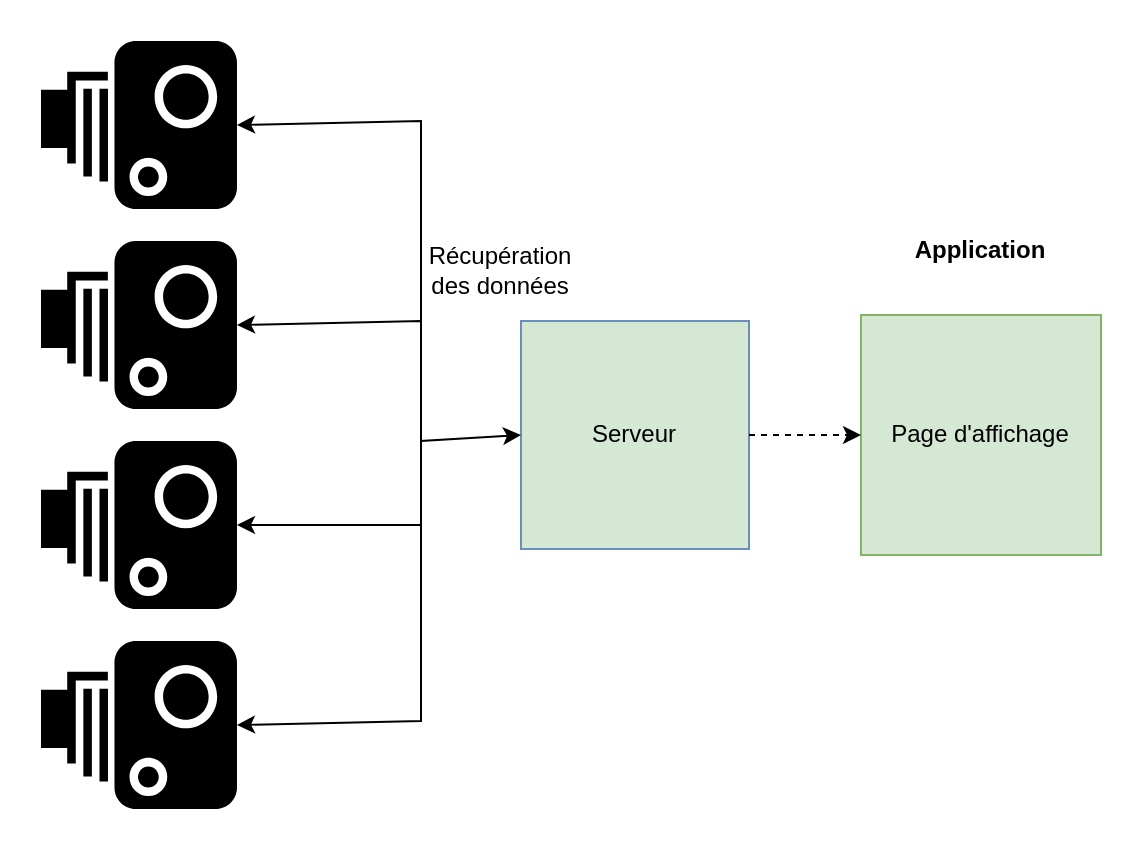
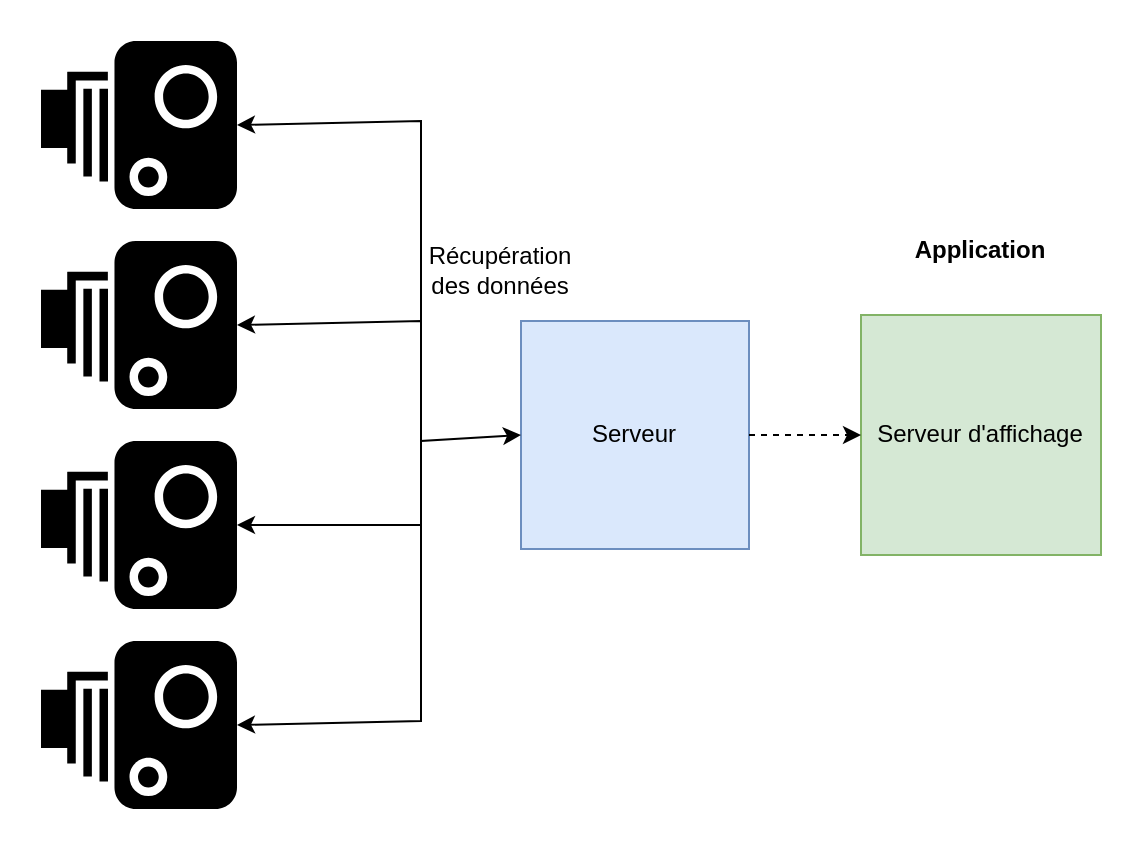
(635, 435) -> (635, 435)
(981, 435) -> (981, 435)
